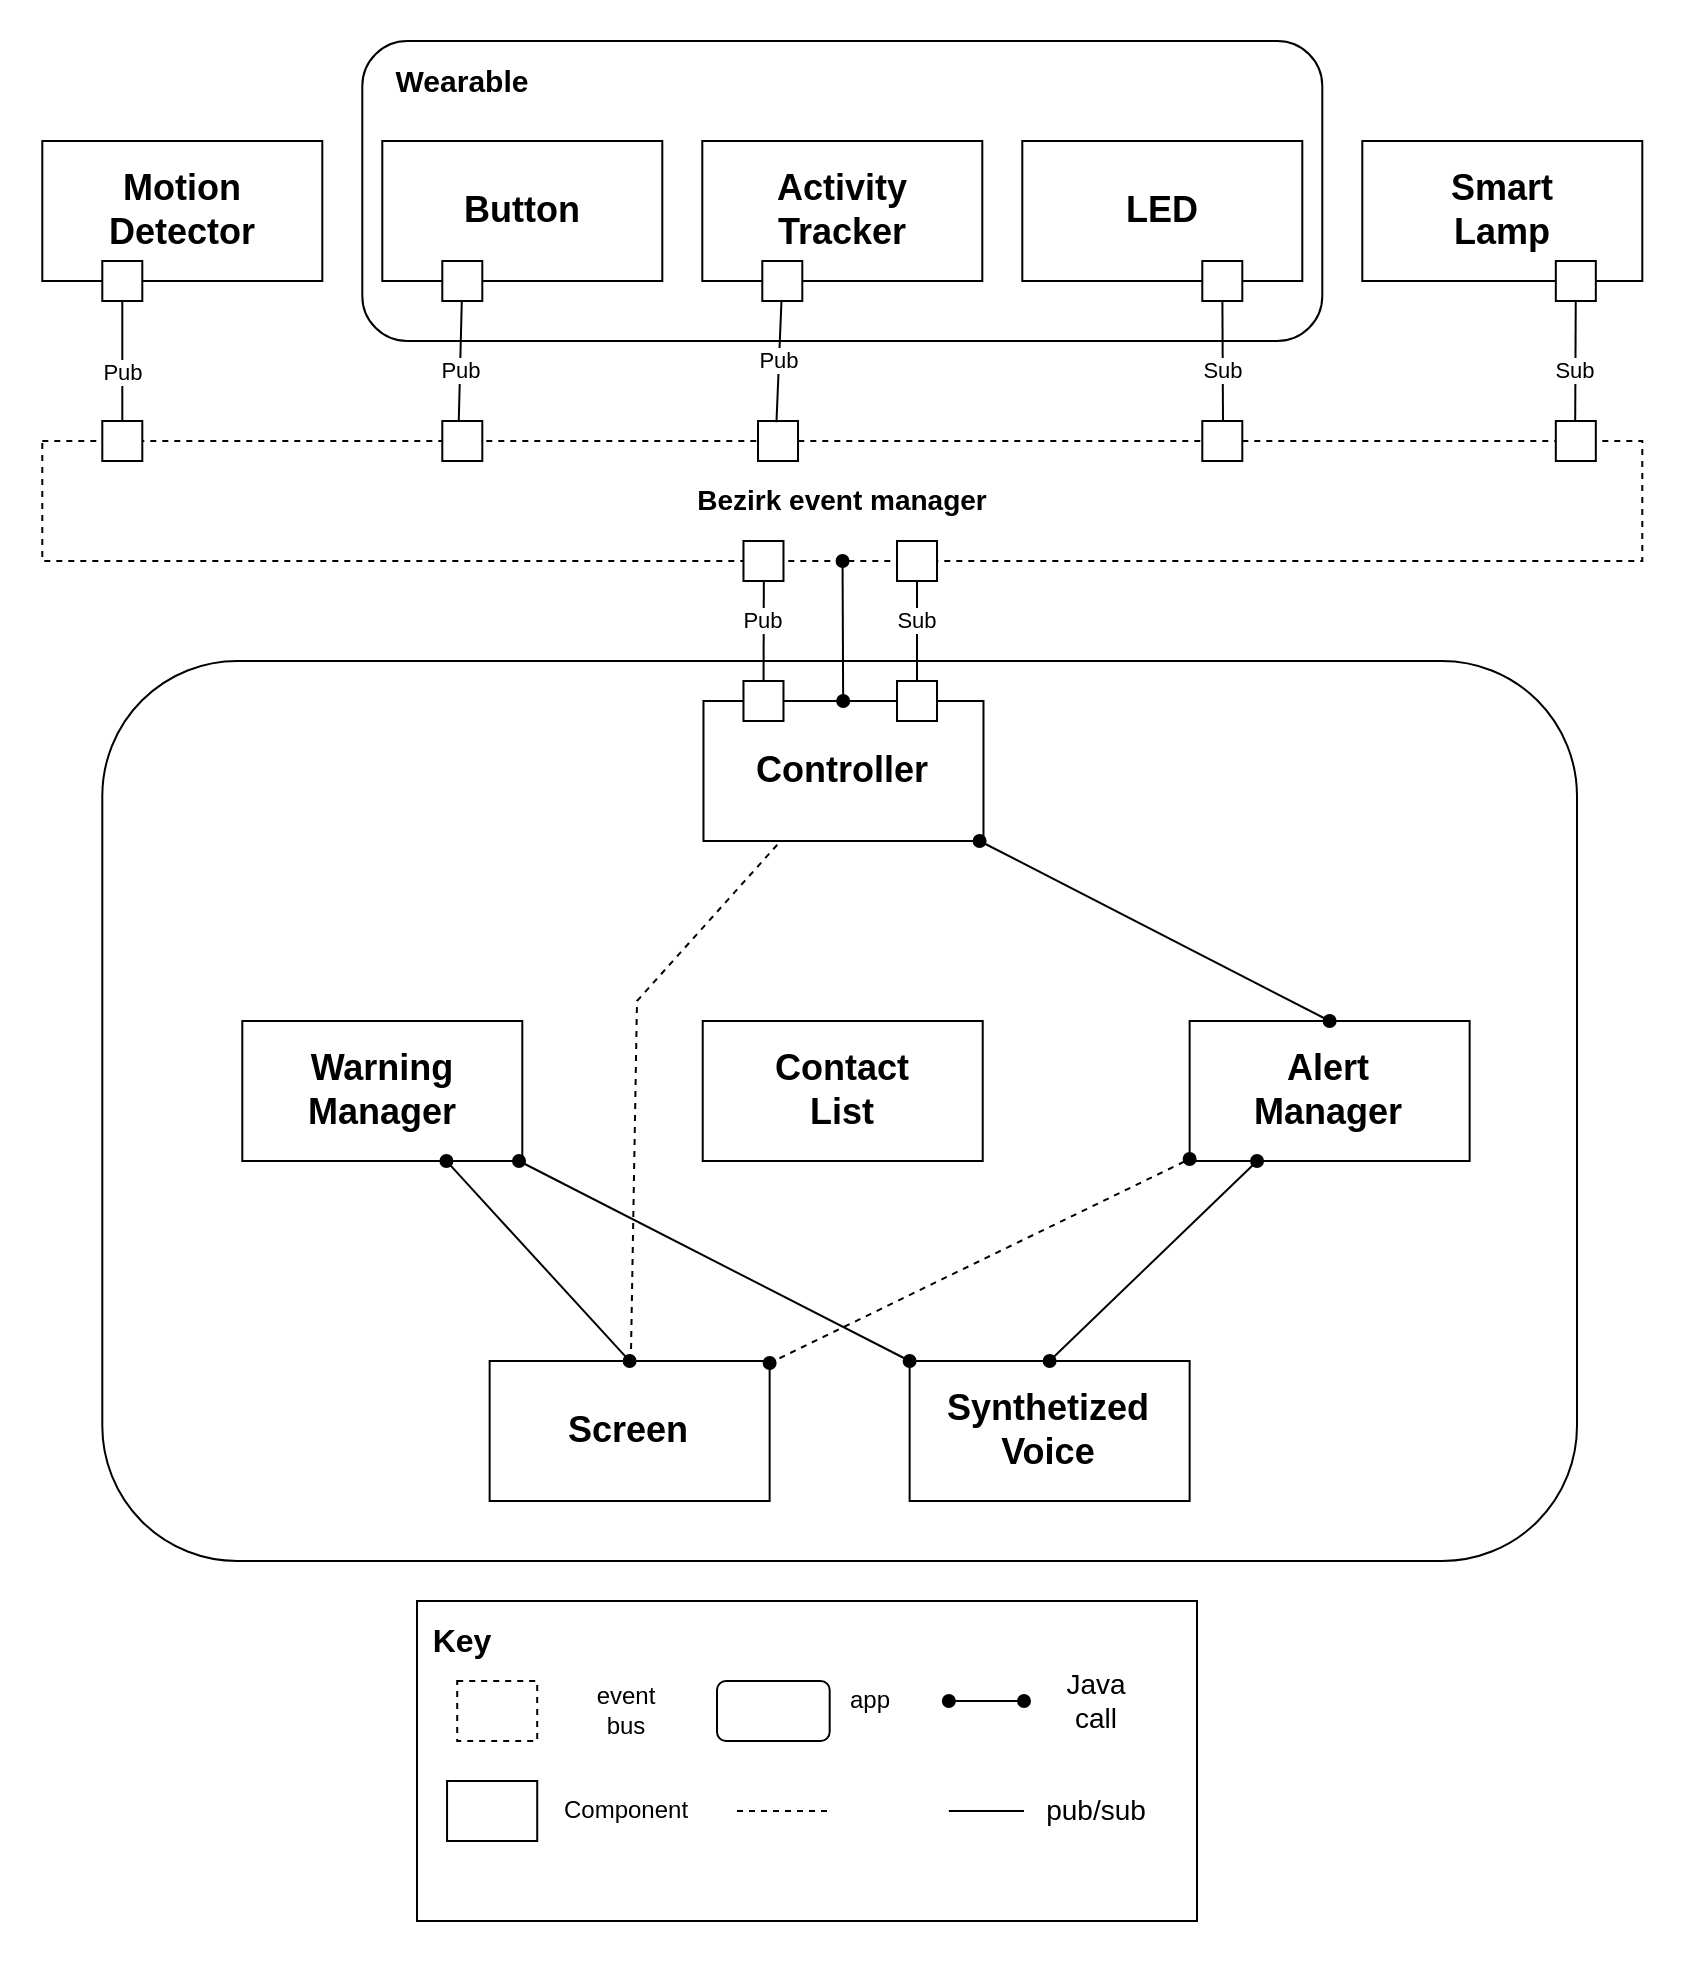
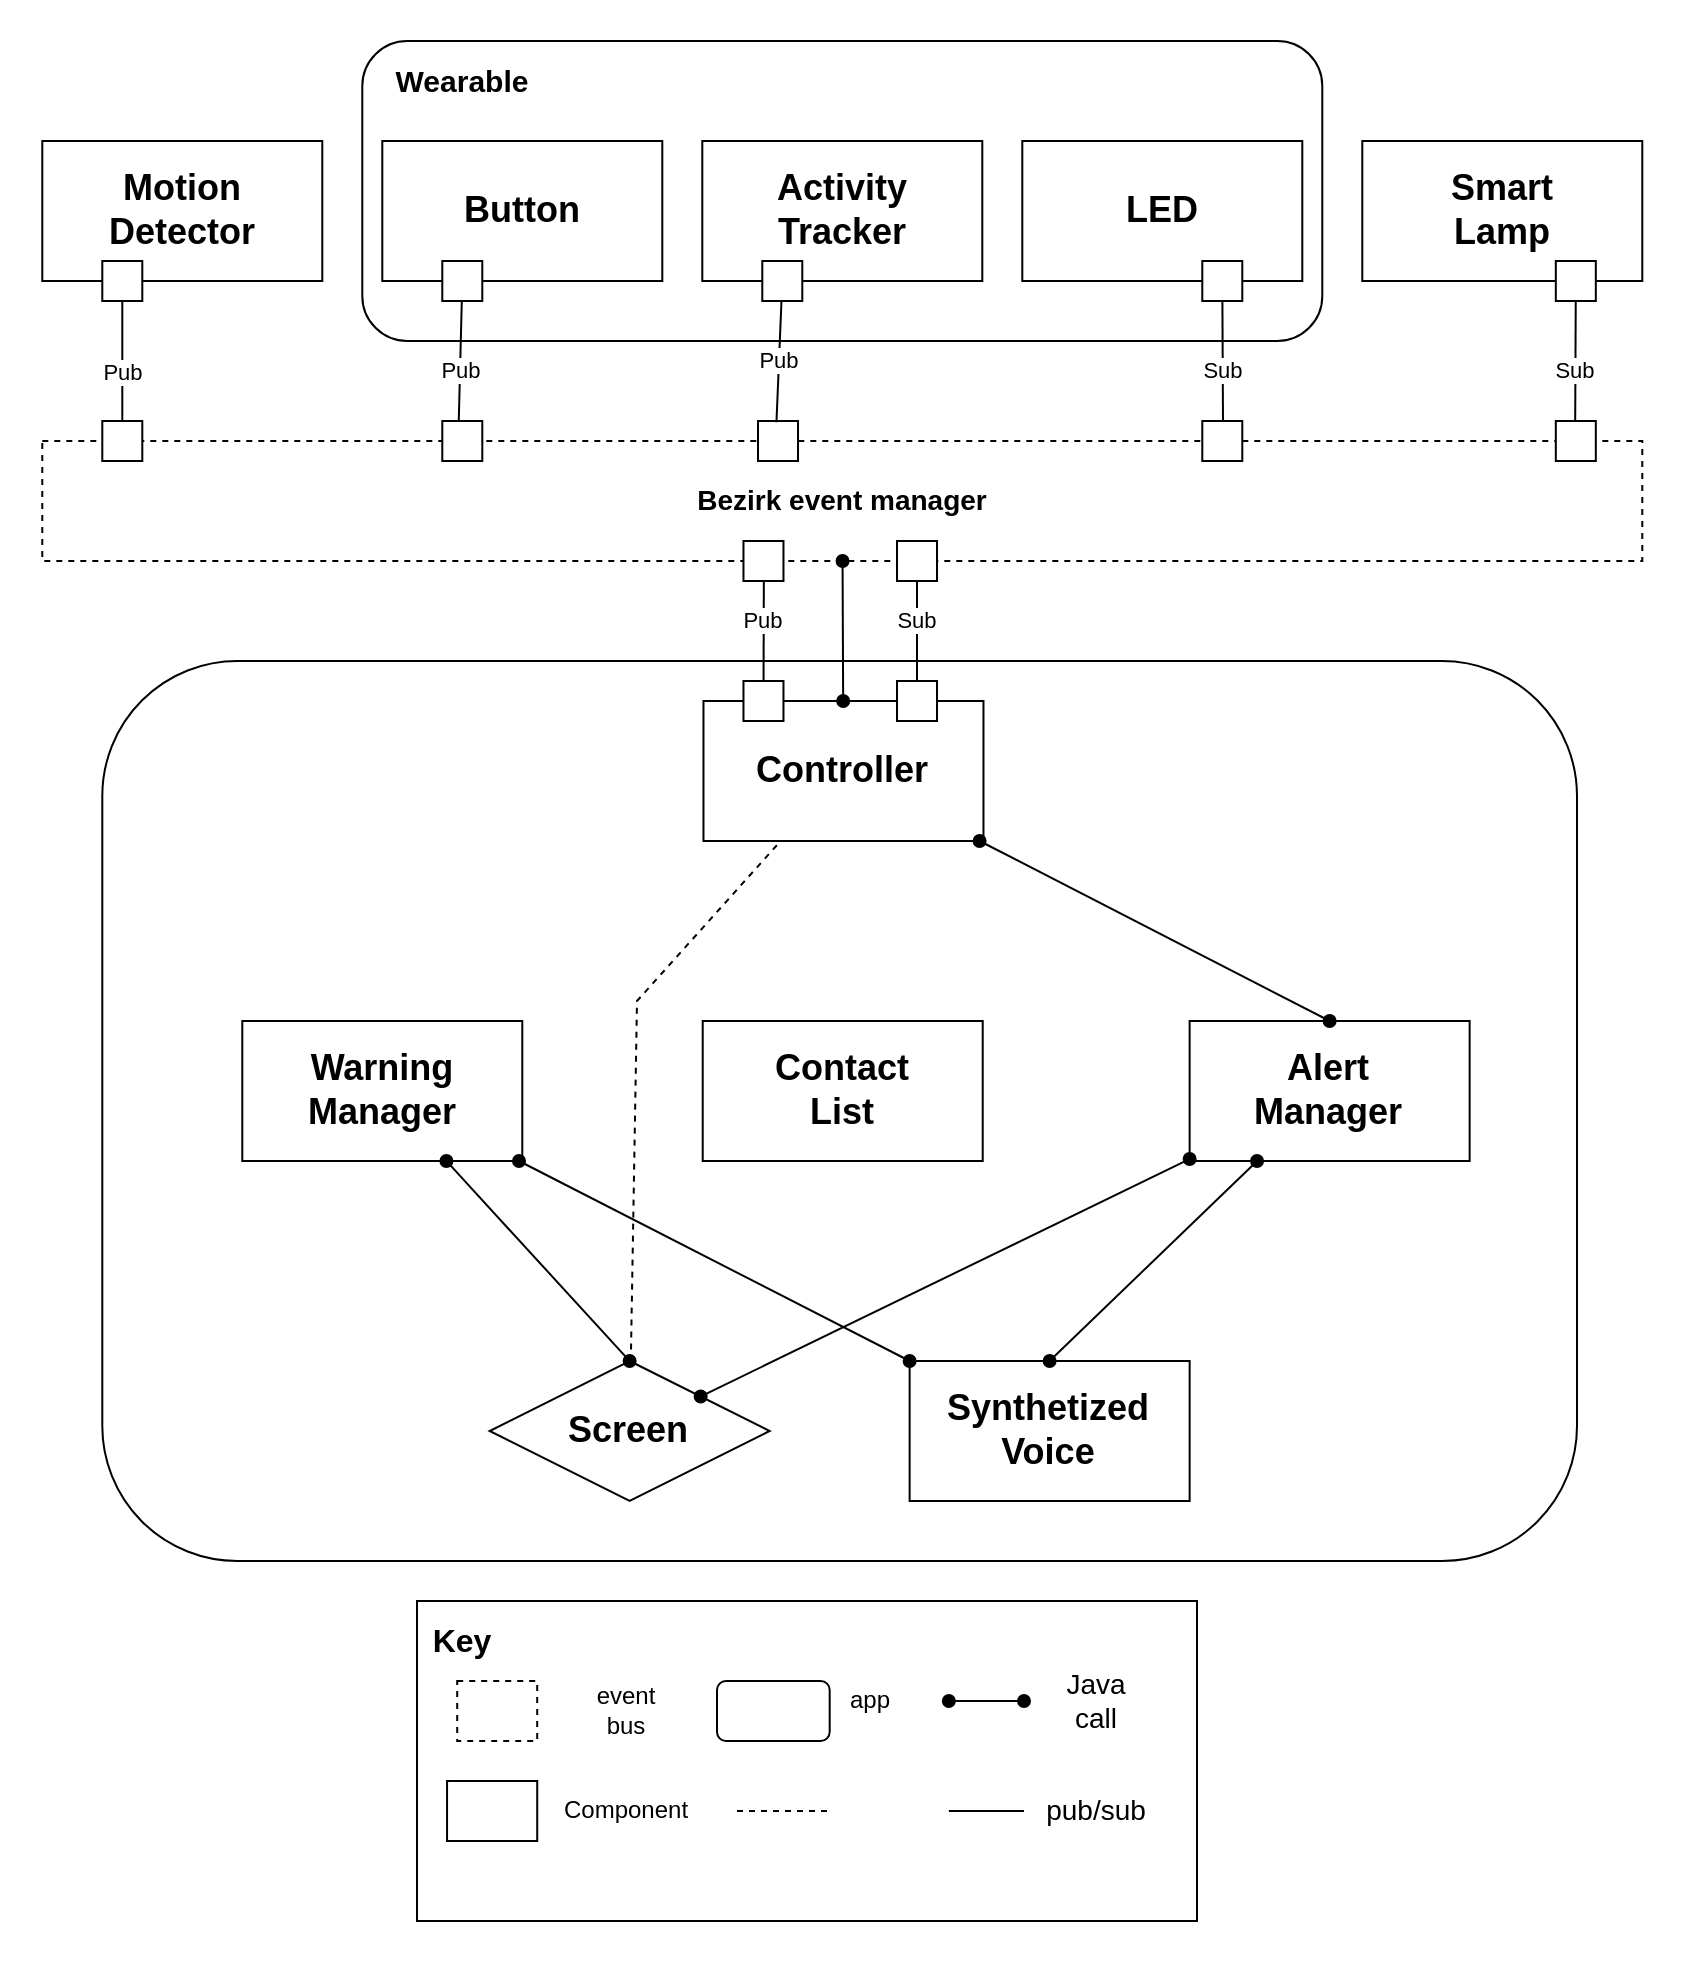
(1014, 1244) -> (1014, 1244)
(630, 1431) -> (630, 1431)
